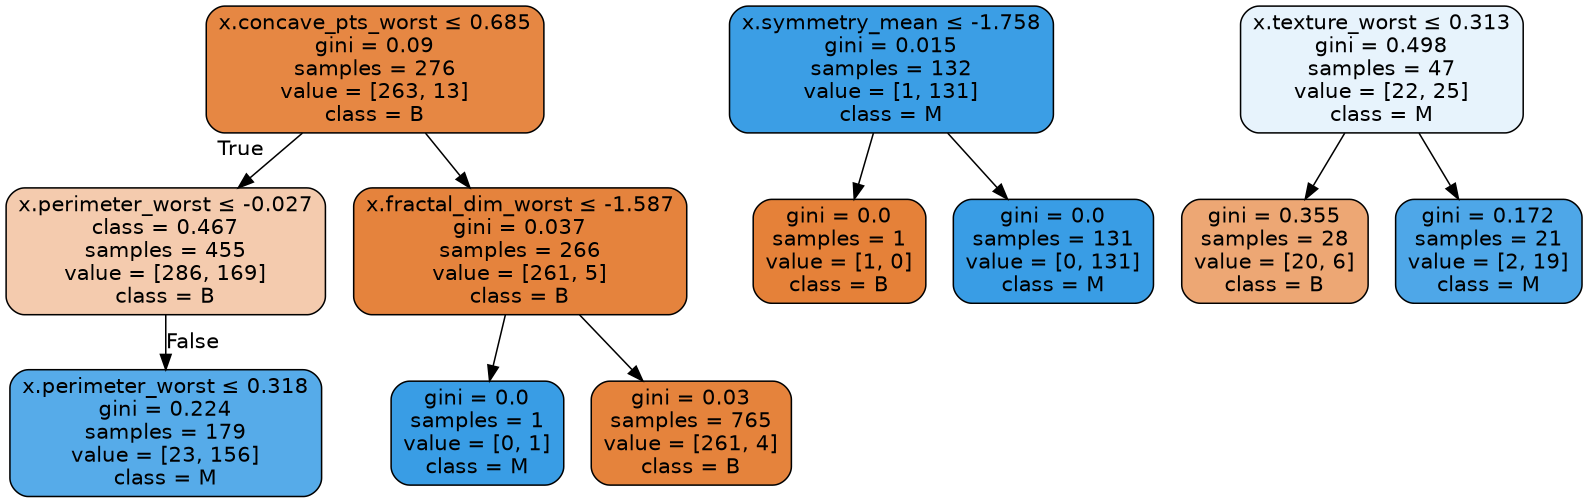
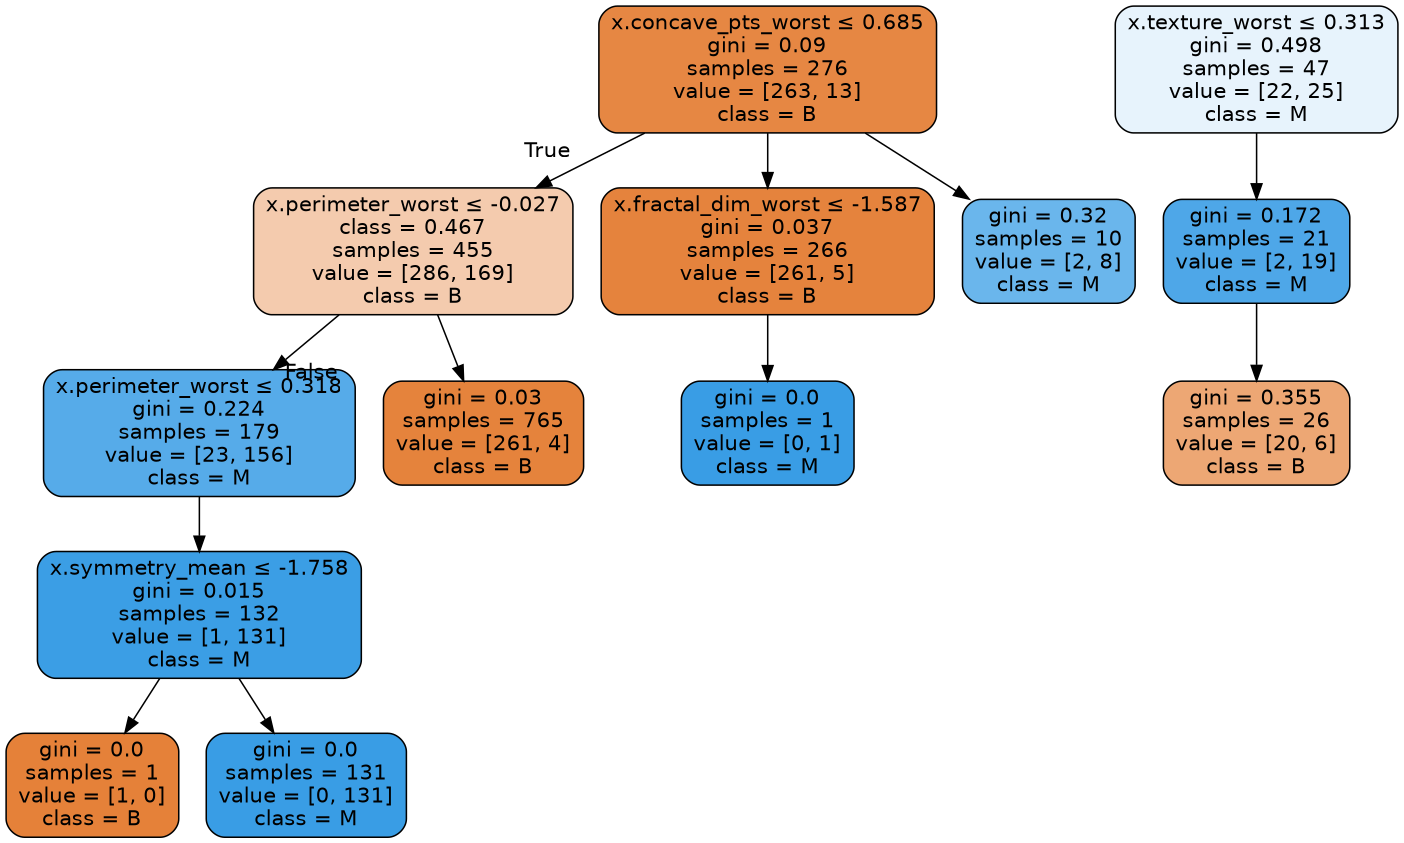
(1329, 159) -> (1257, 334)
(1275, 239) -> (1257, 421)
none -> (1049, 251)
(606, 342) -> (448, 341)
none -> (199, 516)
